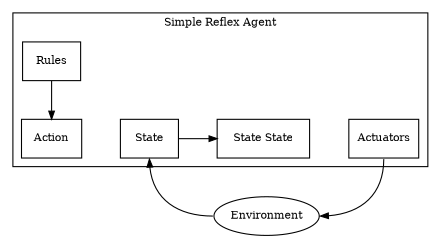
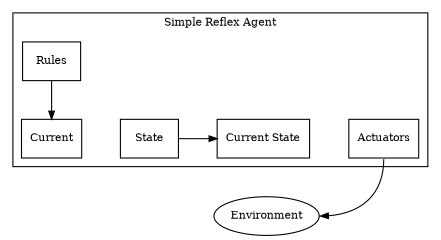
(52, 139) -> (52, 139)
(263, 139) -> (263, 139)
(171, 205) -> none
